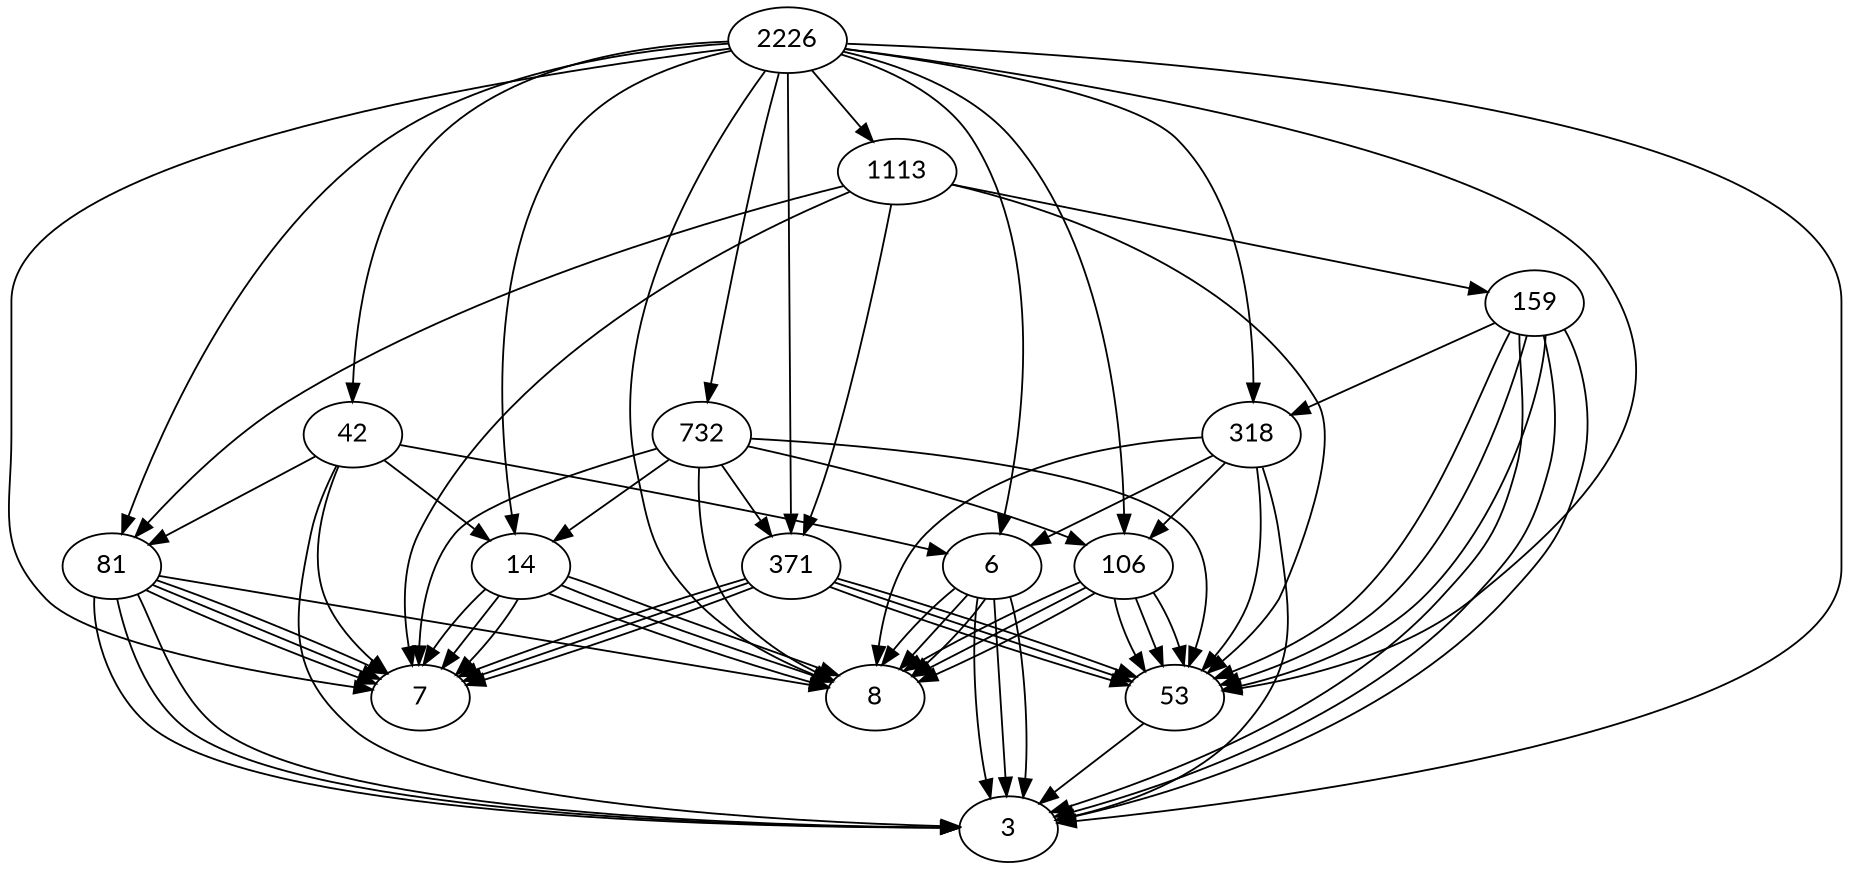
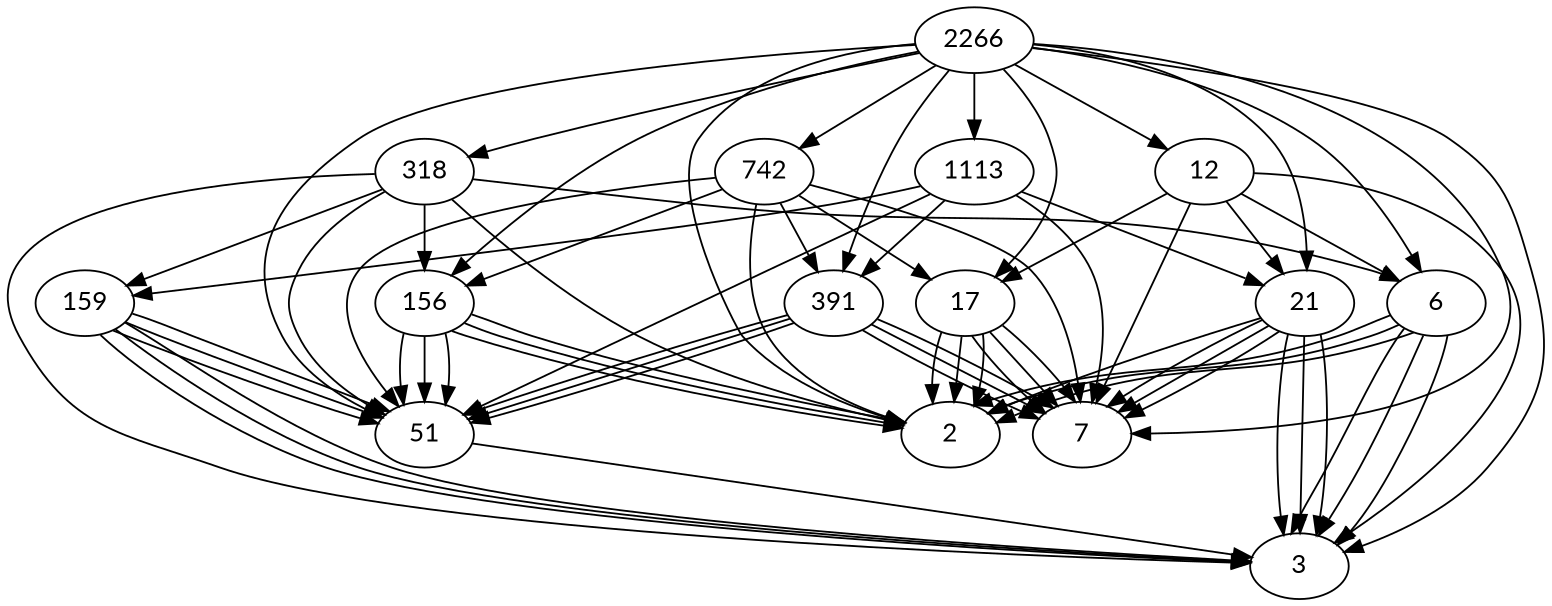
(788, 40) -> (974, 40)
(1401, 365) -> (257, 237)
(353, 435) -> (1204, 172)
(702, 435) -> (764, 172)
(112, 566) -> (1305, 303)
(521, 566) -> (965, 303)
(791, 566) -> (834, 303)
(1124, 566) -> (425, 303)
(875, 698) -> (951, 435)
(1175, 698) -> (425, 435)
